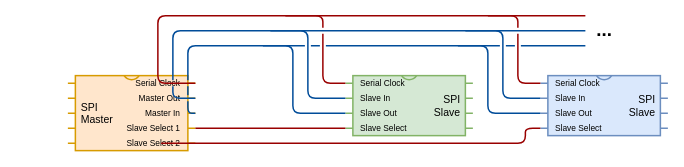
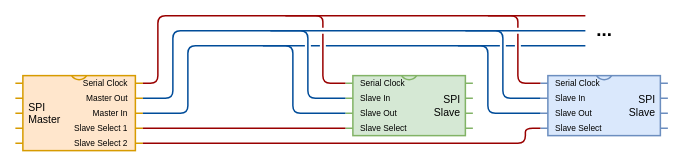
(132, 113) -> (79, 113)
